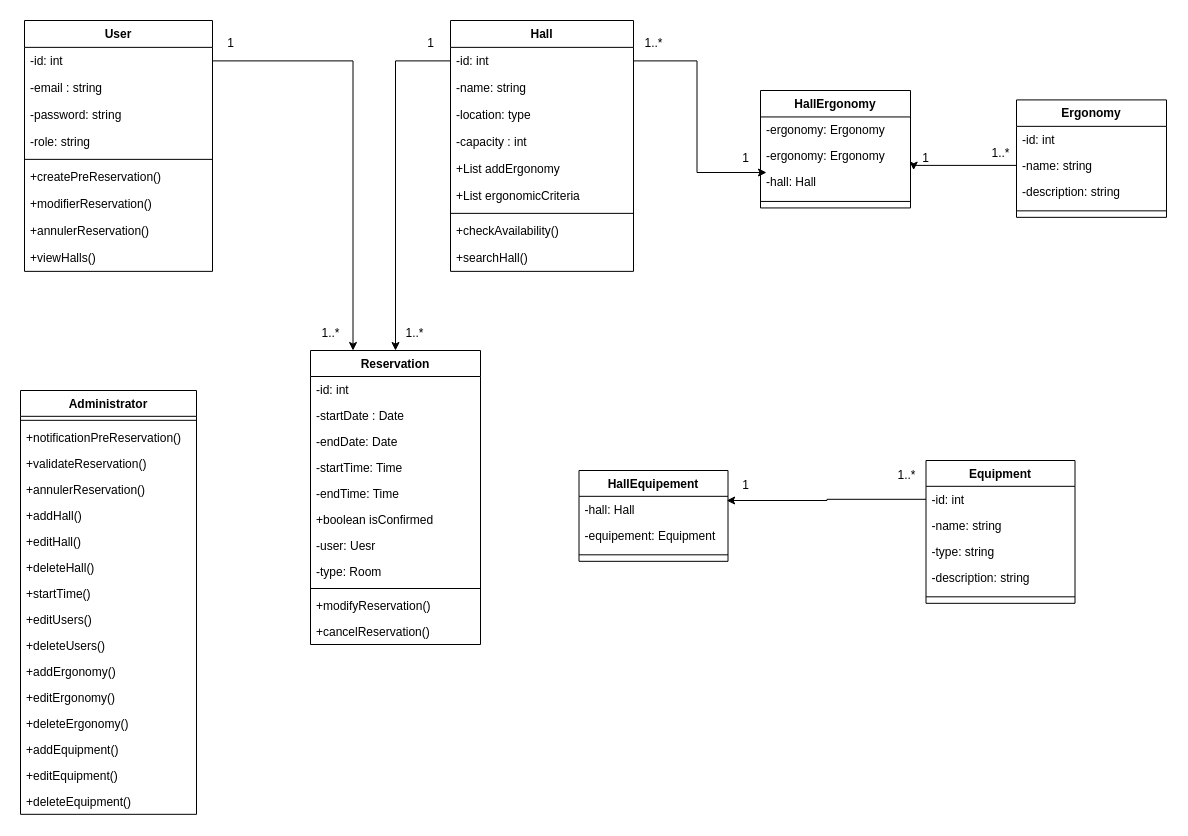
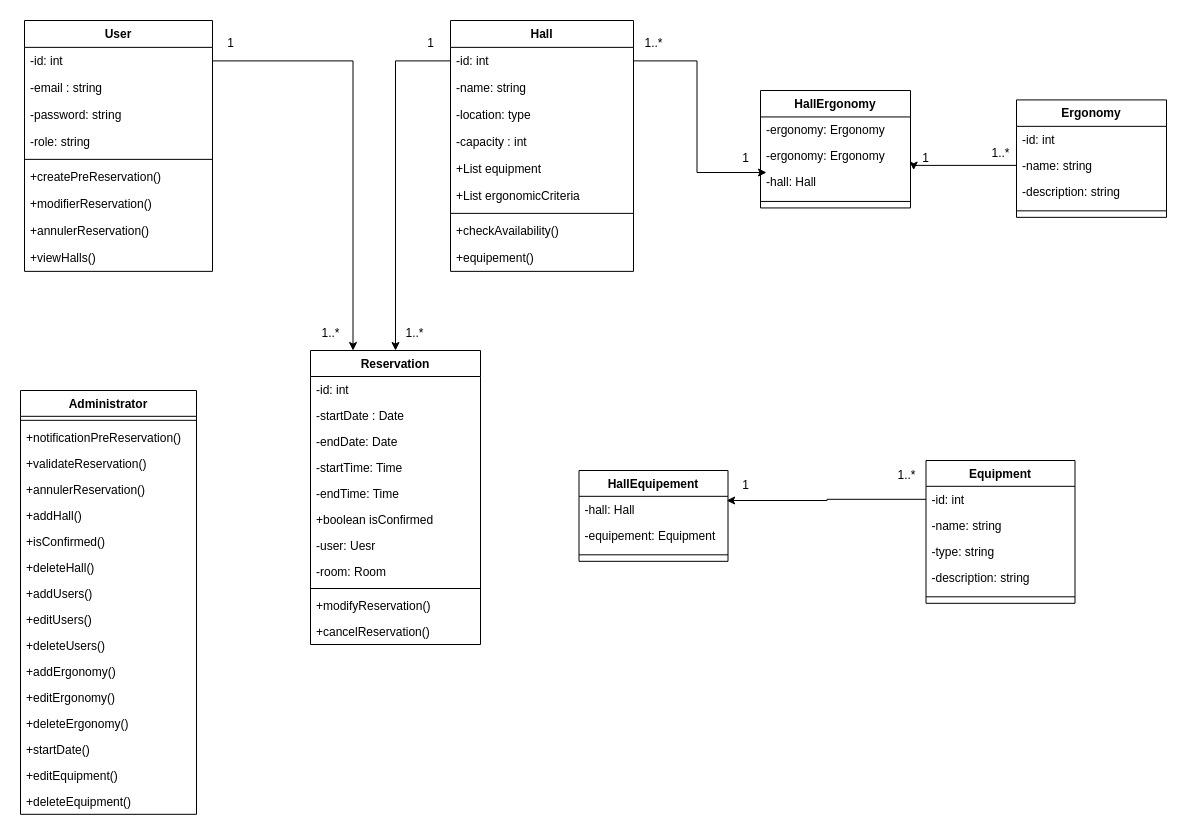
(510, 169) -> (502, 169)
(497, 258) -> (498, 258)
(58, 542) -> (70, 542)
(350, 572) -> (350, 572)
(65, 594) -> (63, 594)
(75, 750) -> (66, 750)
